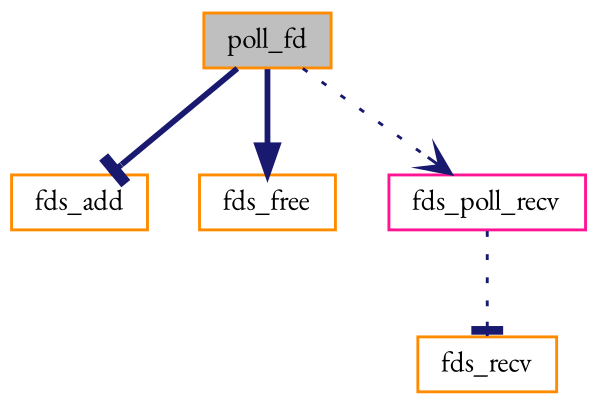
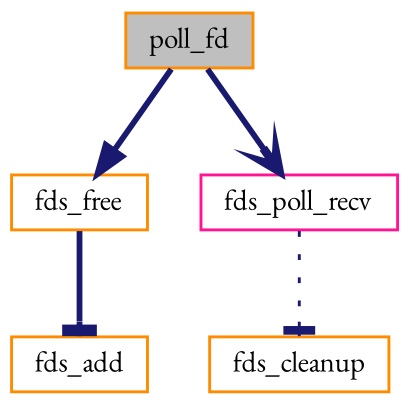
(365, 113) -> (236, 110)
(179, 117) -> (80, 276)
(487, 364) -> (299, 364)
